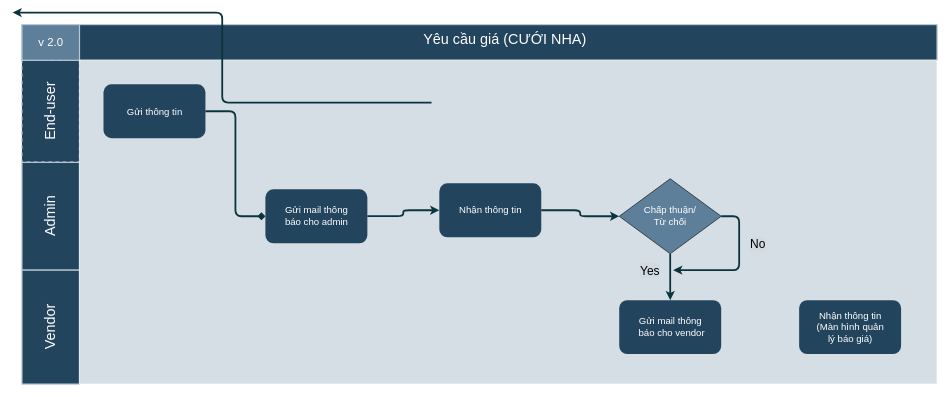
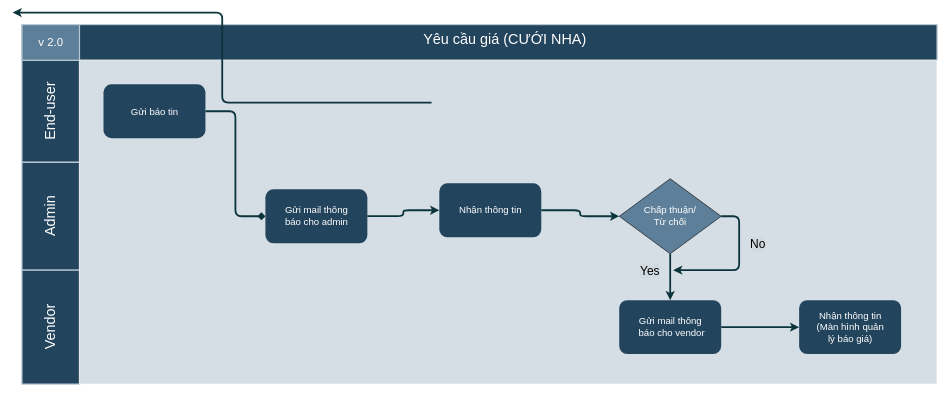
(51, 111) -> (51, 111)
(155, 111) -> (155, 111)
none -> (756, 327)
